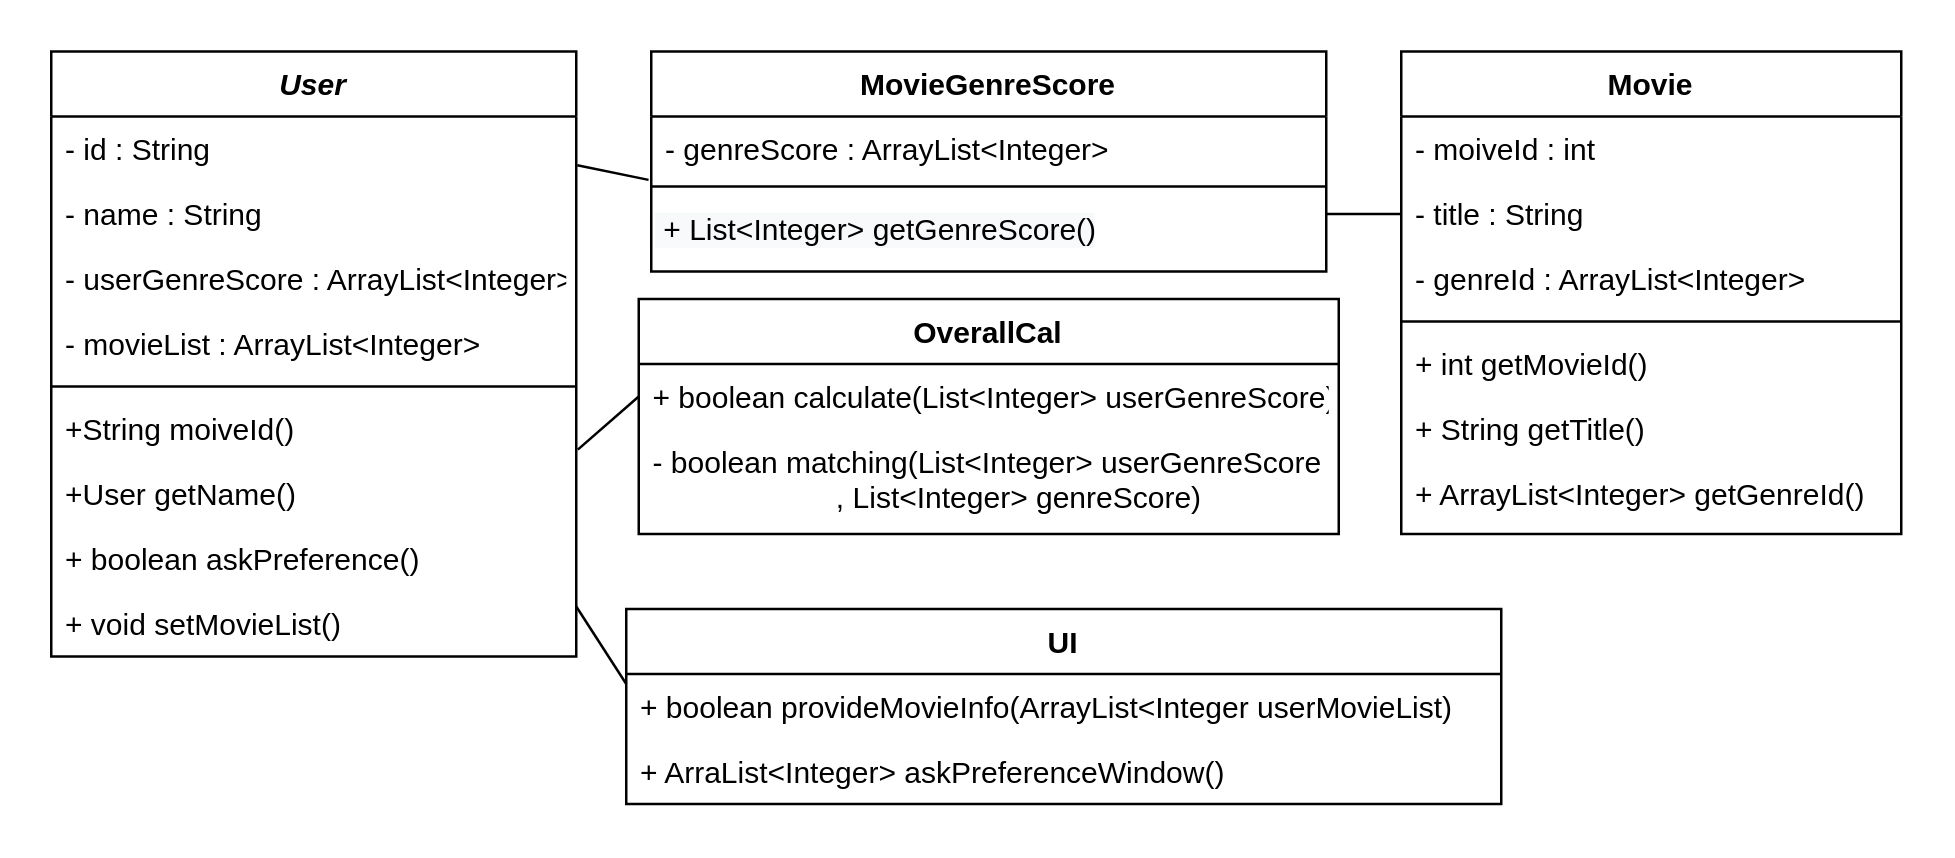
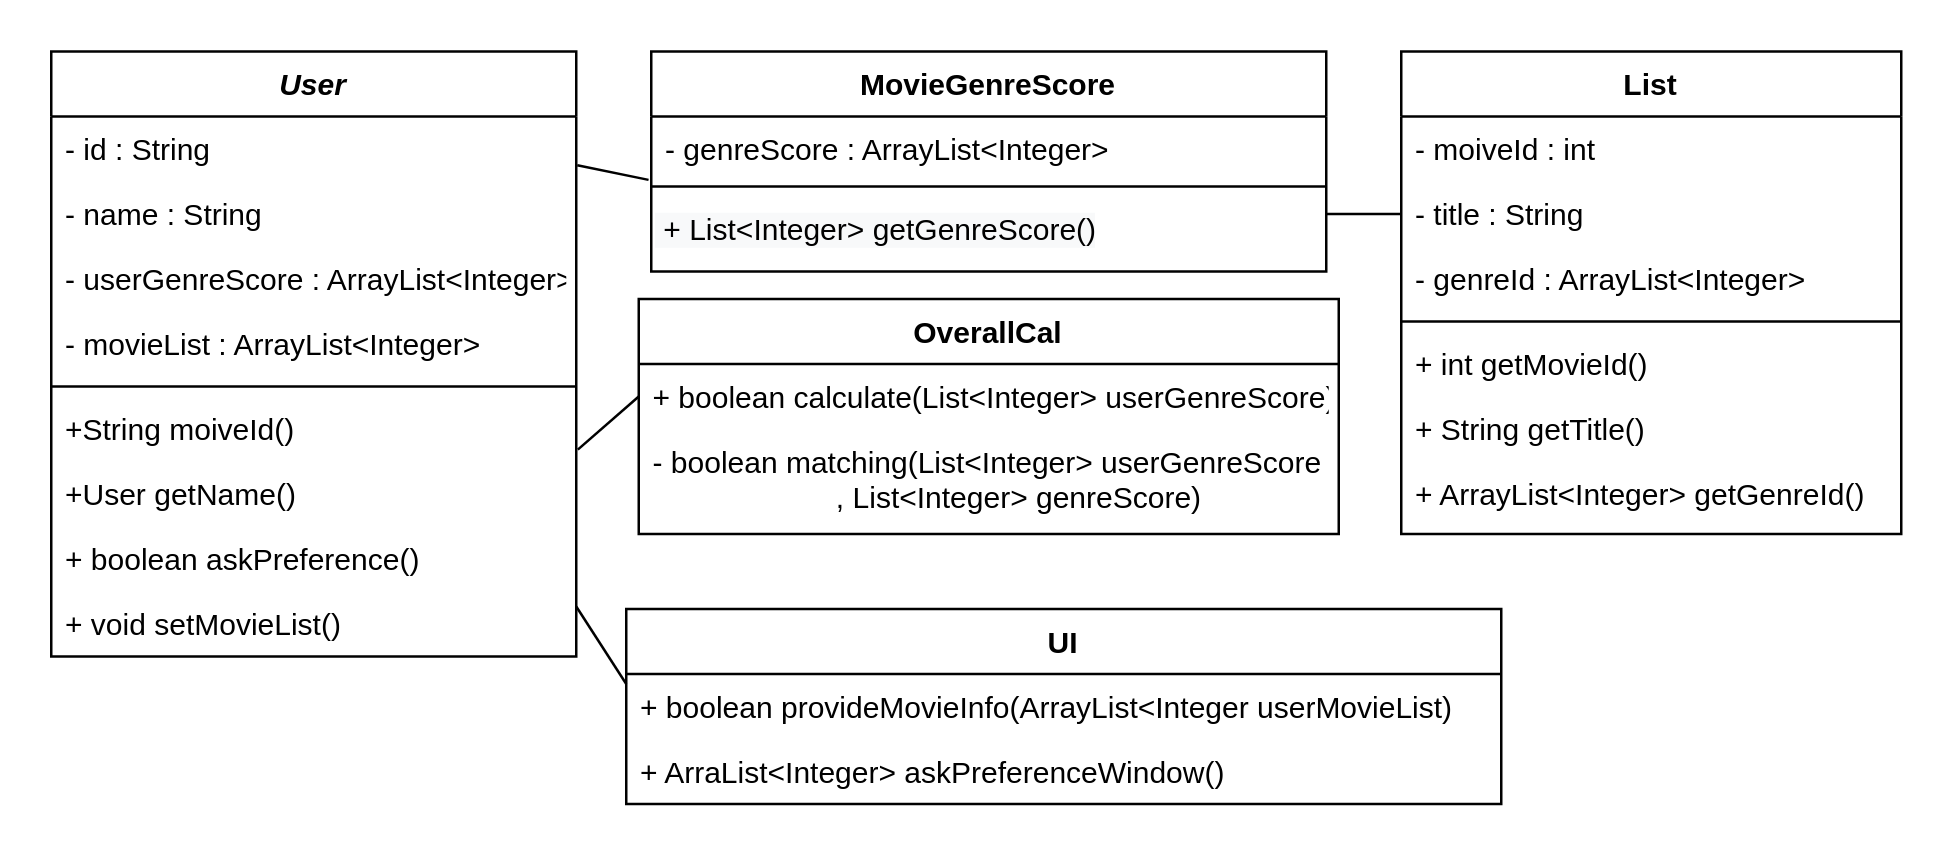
(1650, 85) -> (1650, 85)
